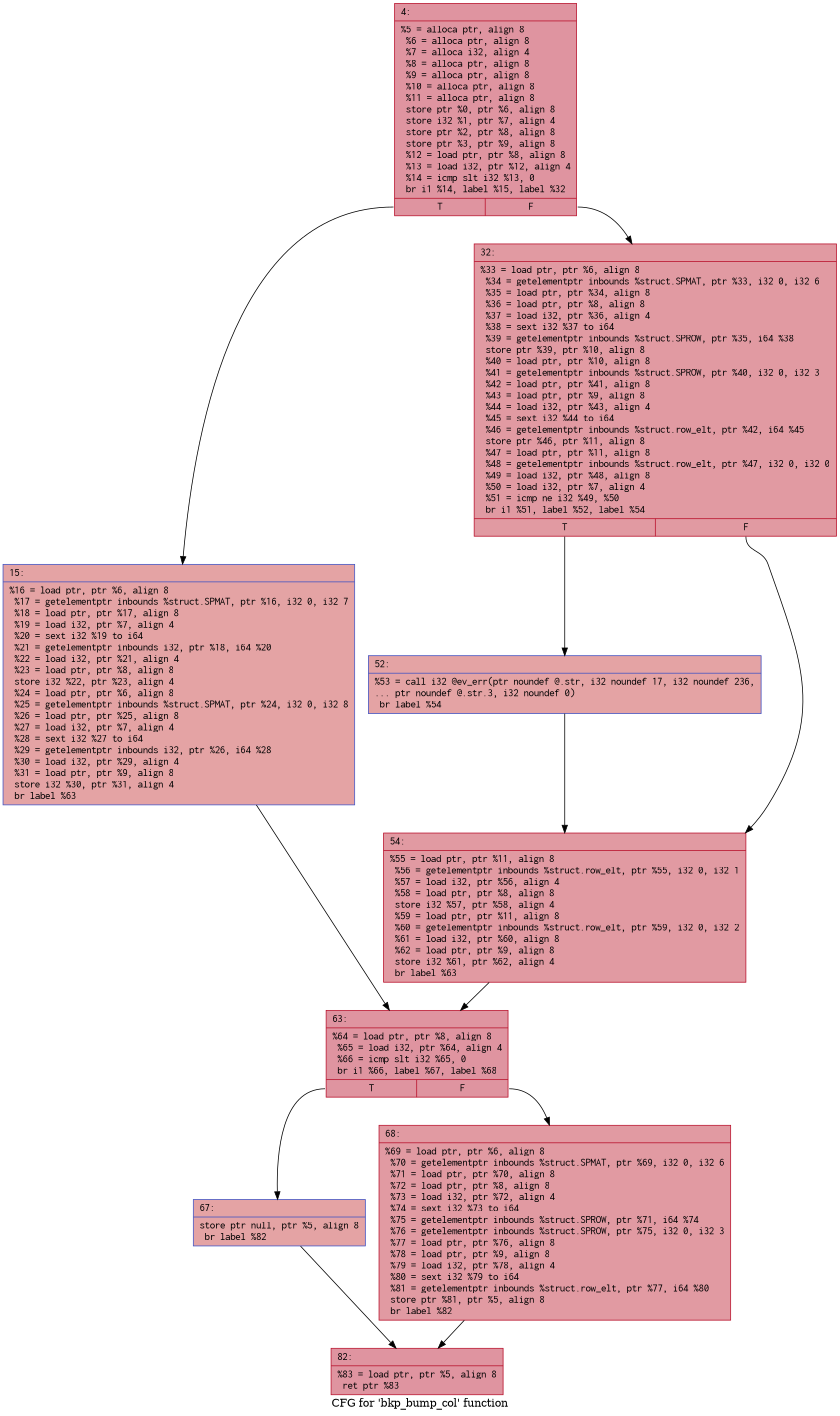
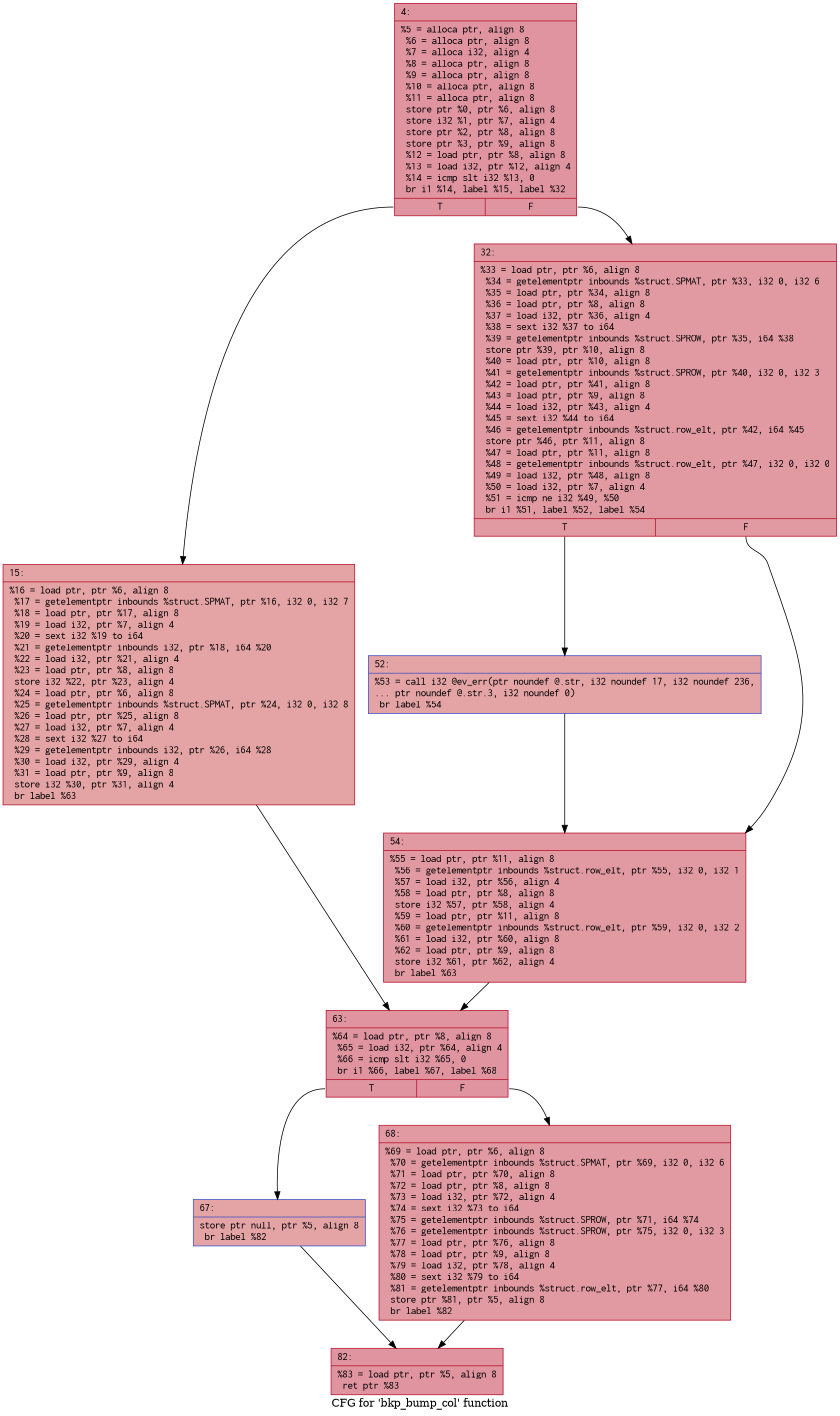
(179, 685) -> (179, 685)
